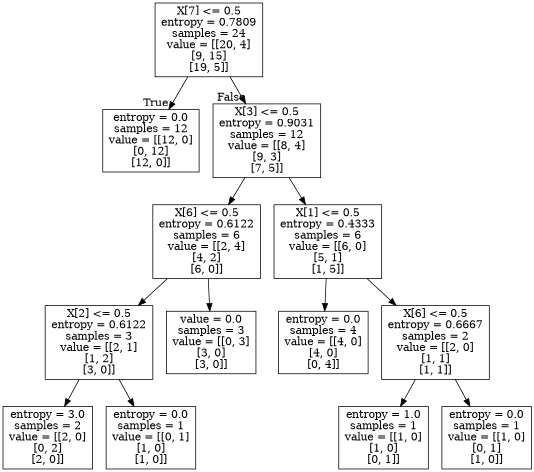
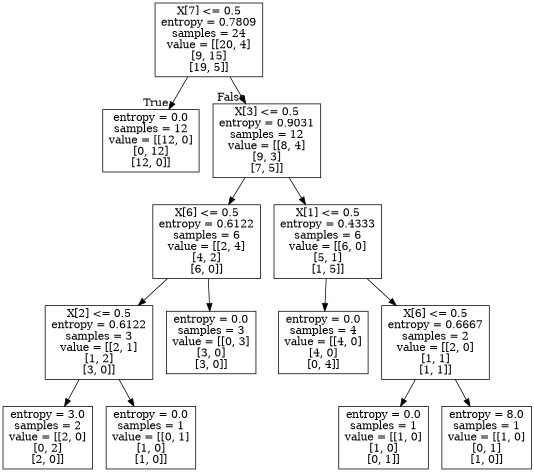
(211, 343) -> (211, 343)
(384, 438) -> (384, 438)
(487, 438) -> (487, 438)
